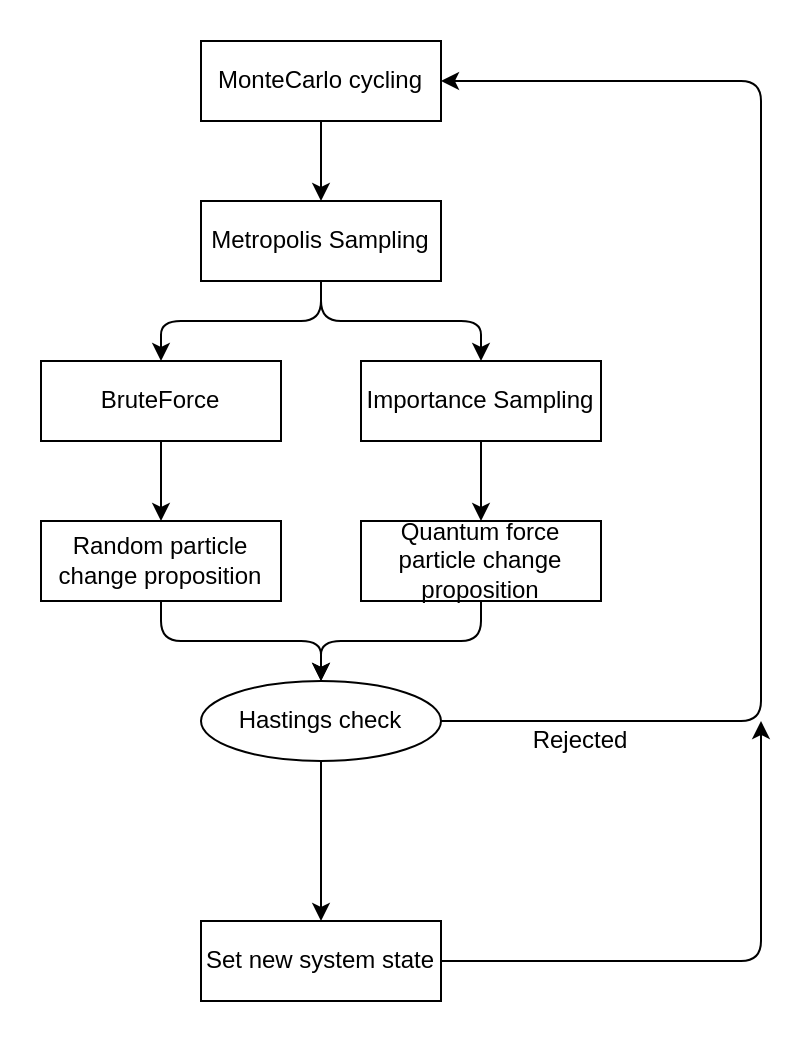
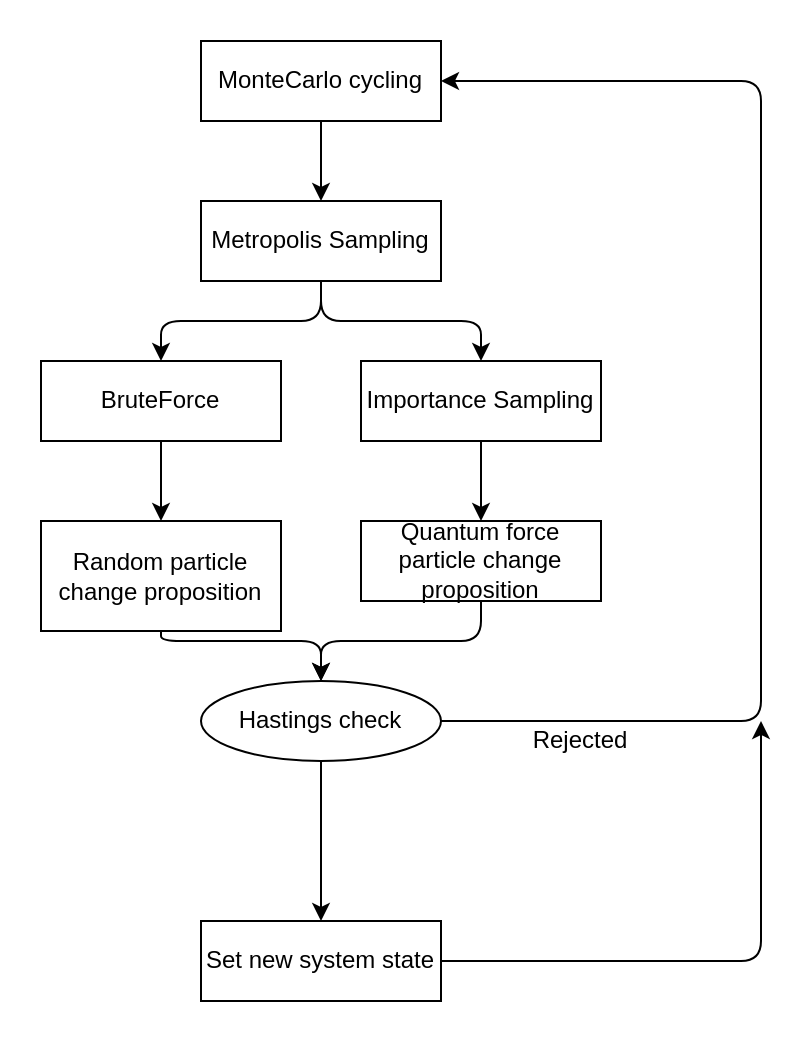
(161, 561) -> (161, 576)
